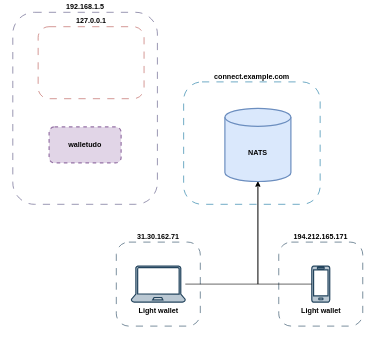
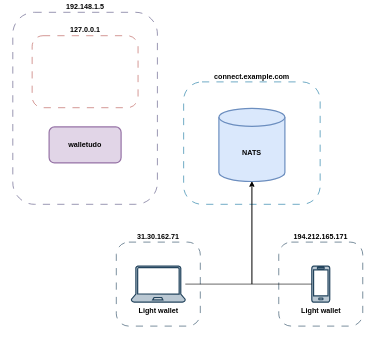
(85, 6) -> (85, 6)
(91, 63) -> (85, 72)
(85, 145) -> (85, 145)
(258, 145) -> (252, 145)
